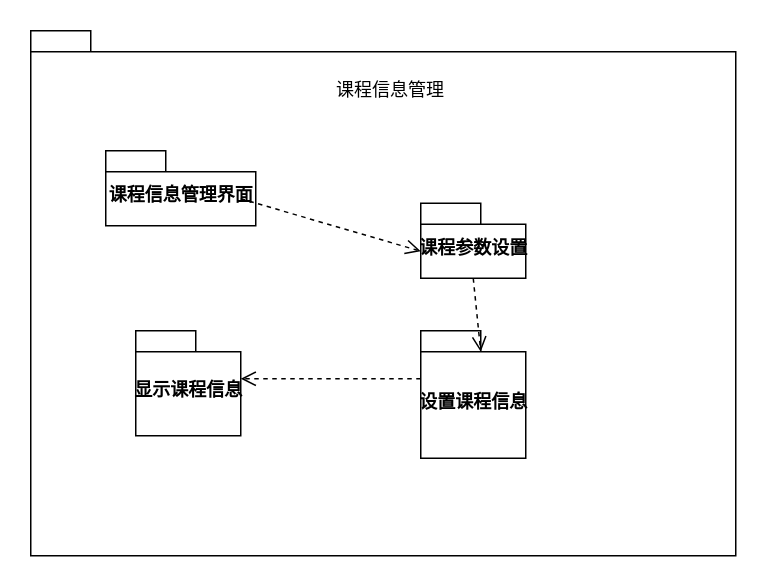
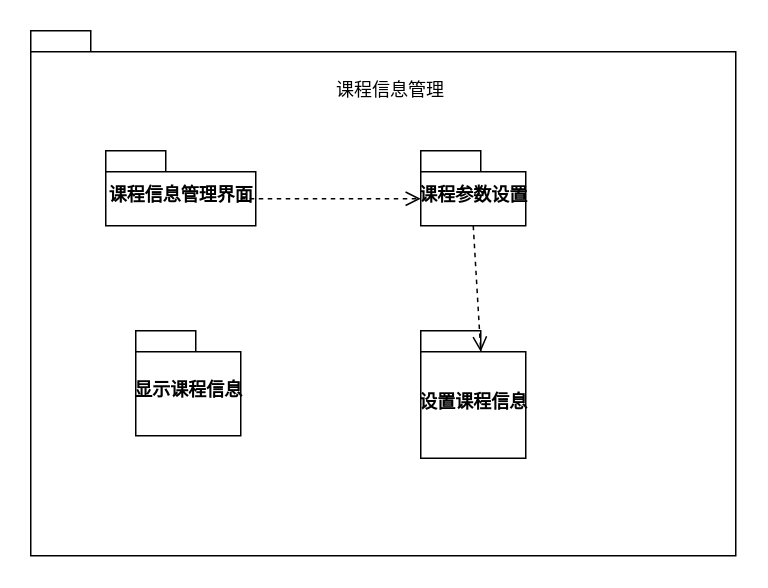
(473, 241) -> (473, 188)
(332, 379) -> none
